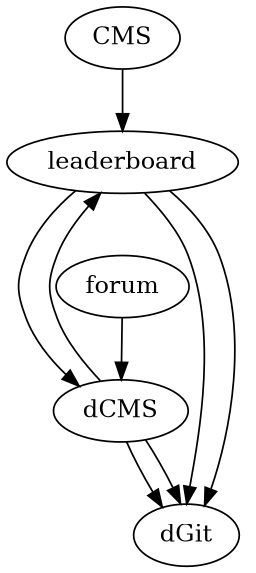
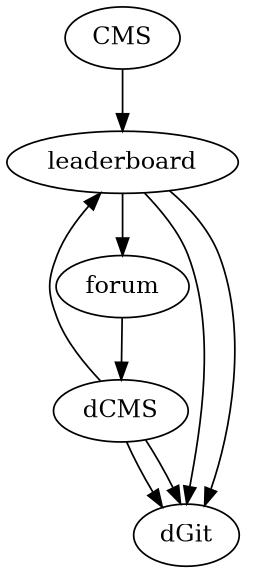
(19, 280) -> (123, 216)
